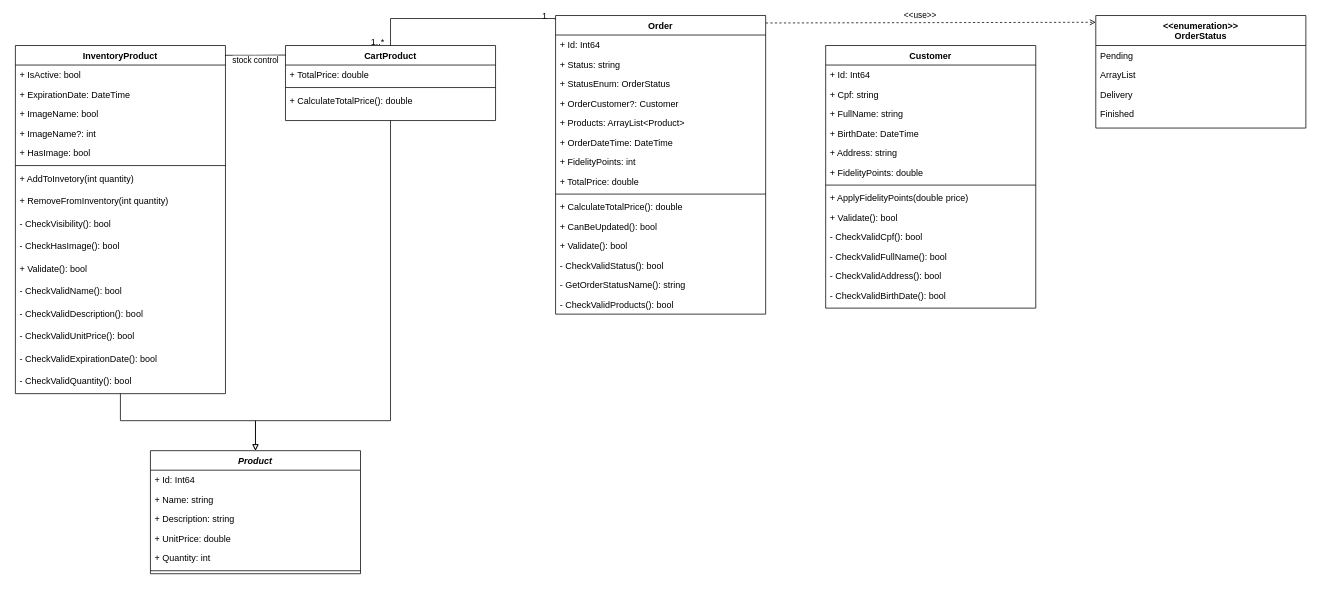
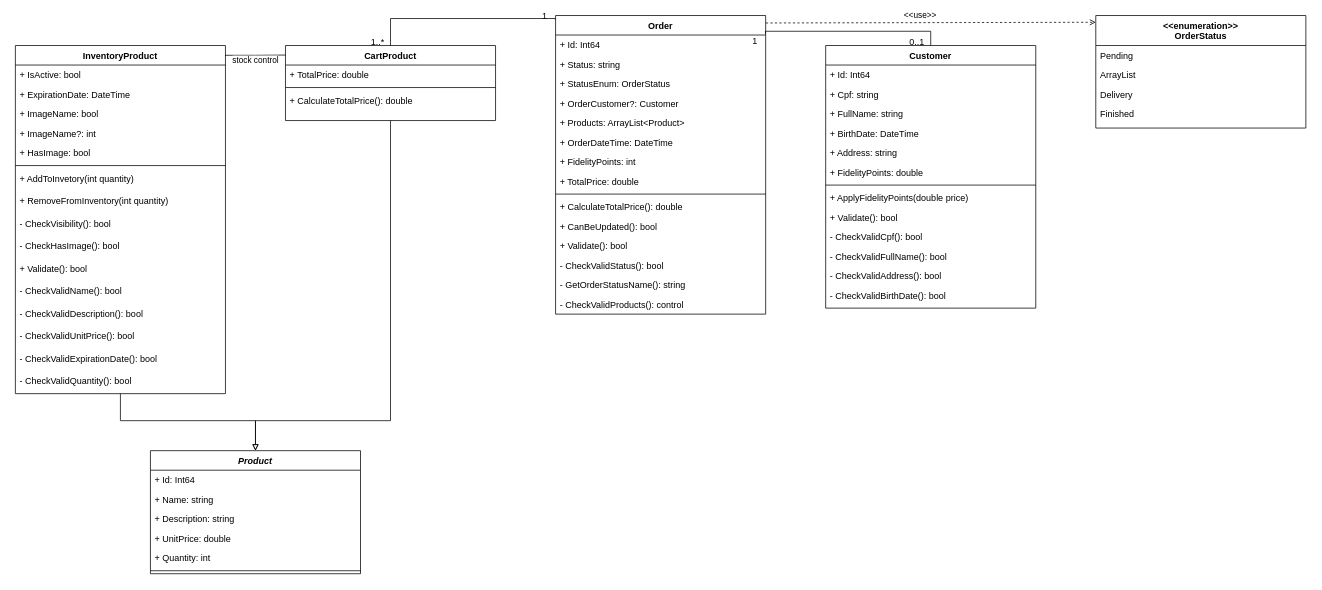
none -> (854, 31)
(623, 305) -> (631, 305)
